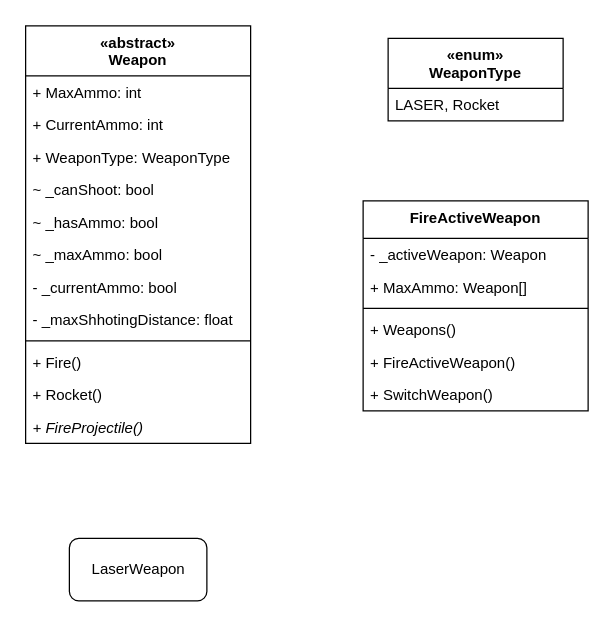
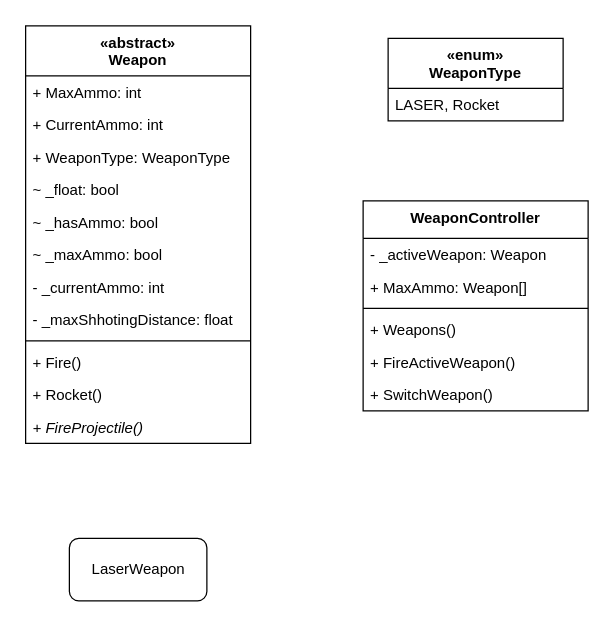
(96, 190) -> (82, 190)
(475, 218) -> (475, 218)
(109, 288) -> (105, 288)
